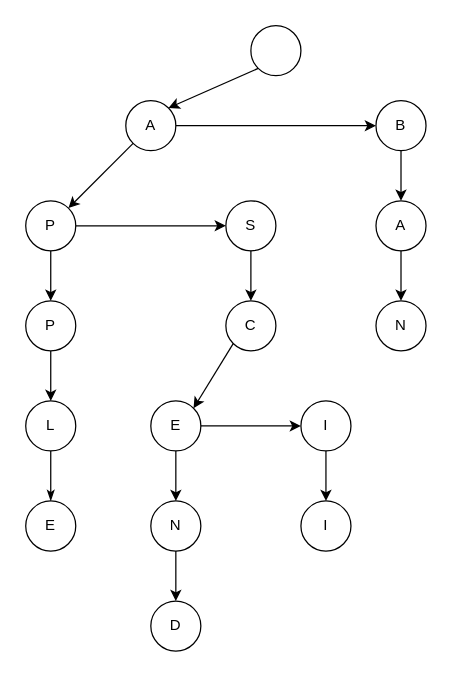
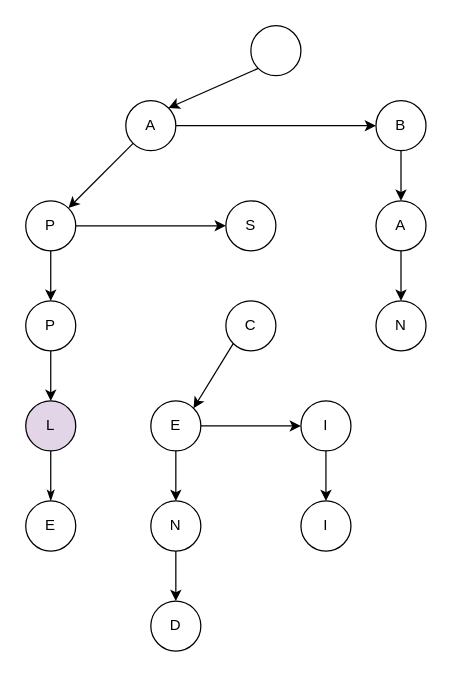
(251, 272) -> none
(51, 426) -> (51, 426)
